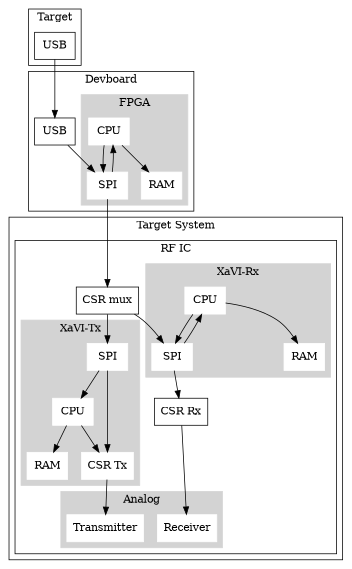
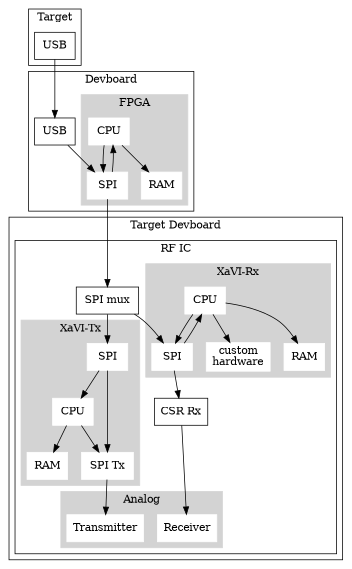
(176, 226) -> (176, 226)
(107, 301) -> (107, 301)
none -> (238, 357)
(107, 466) -> (107, 466)
